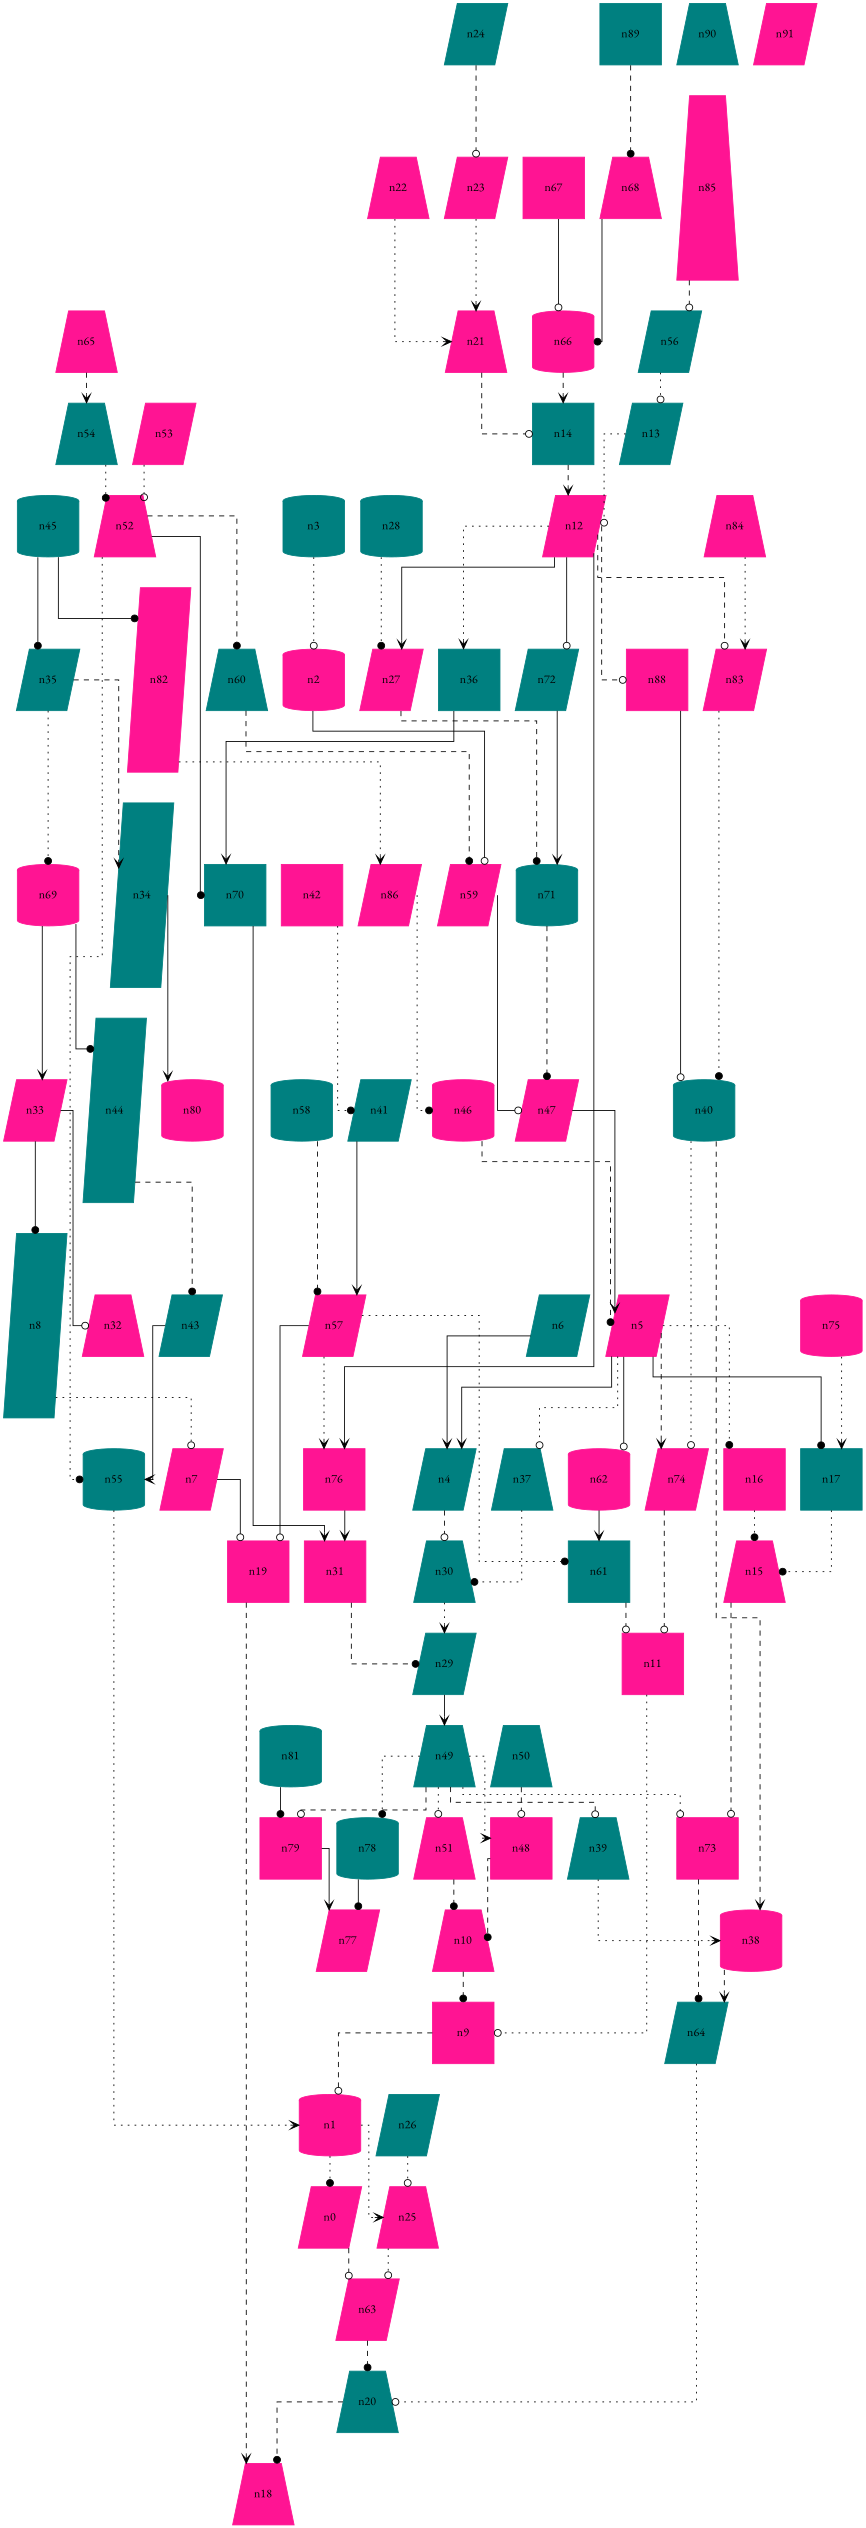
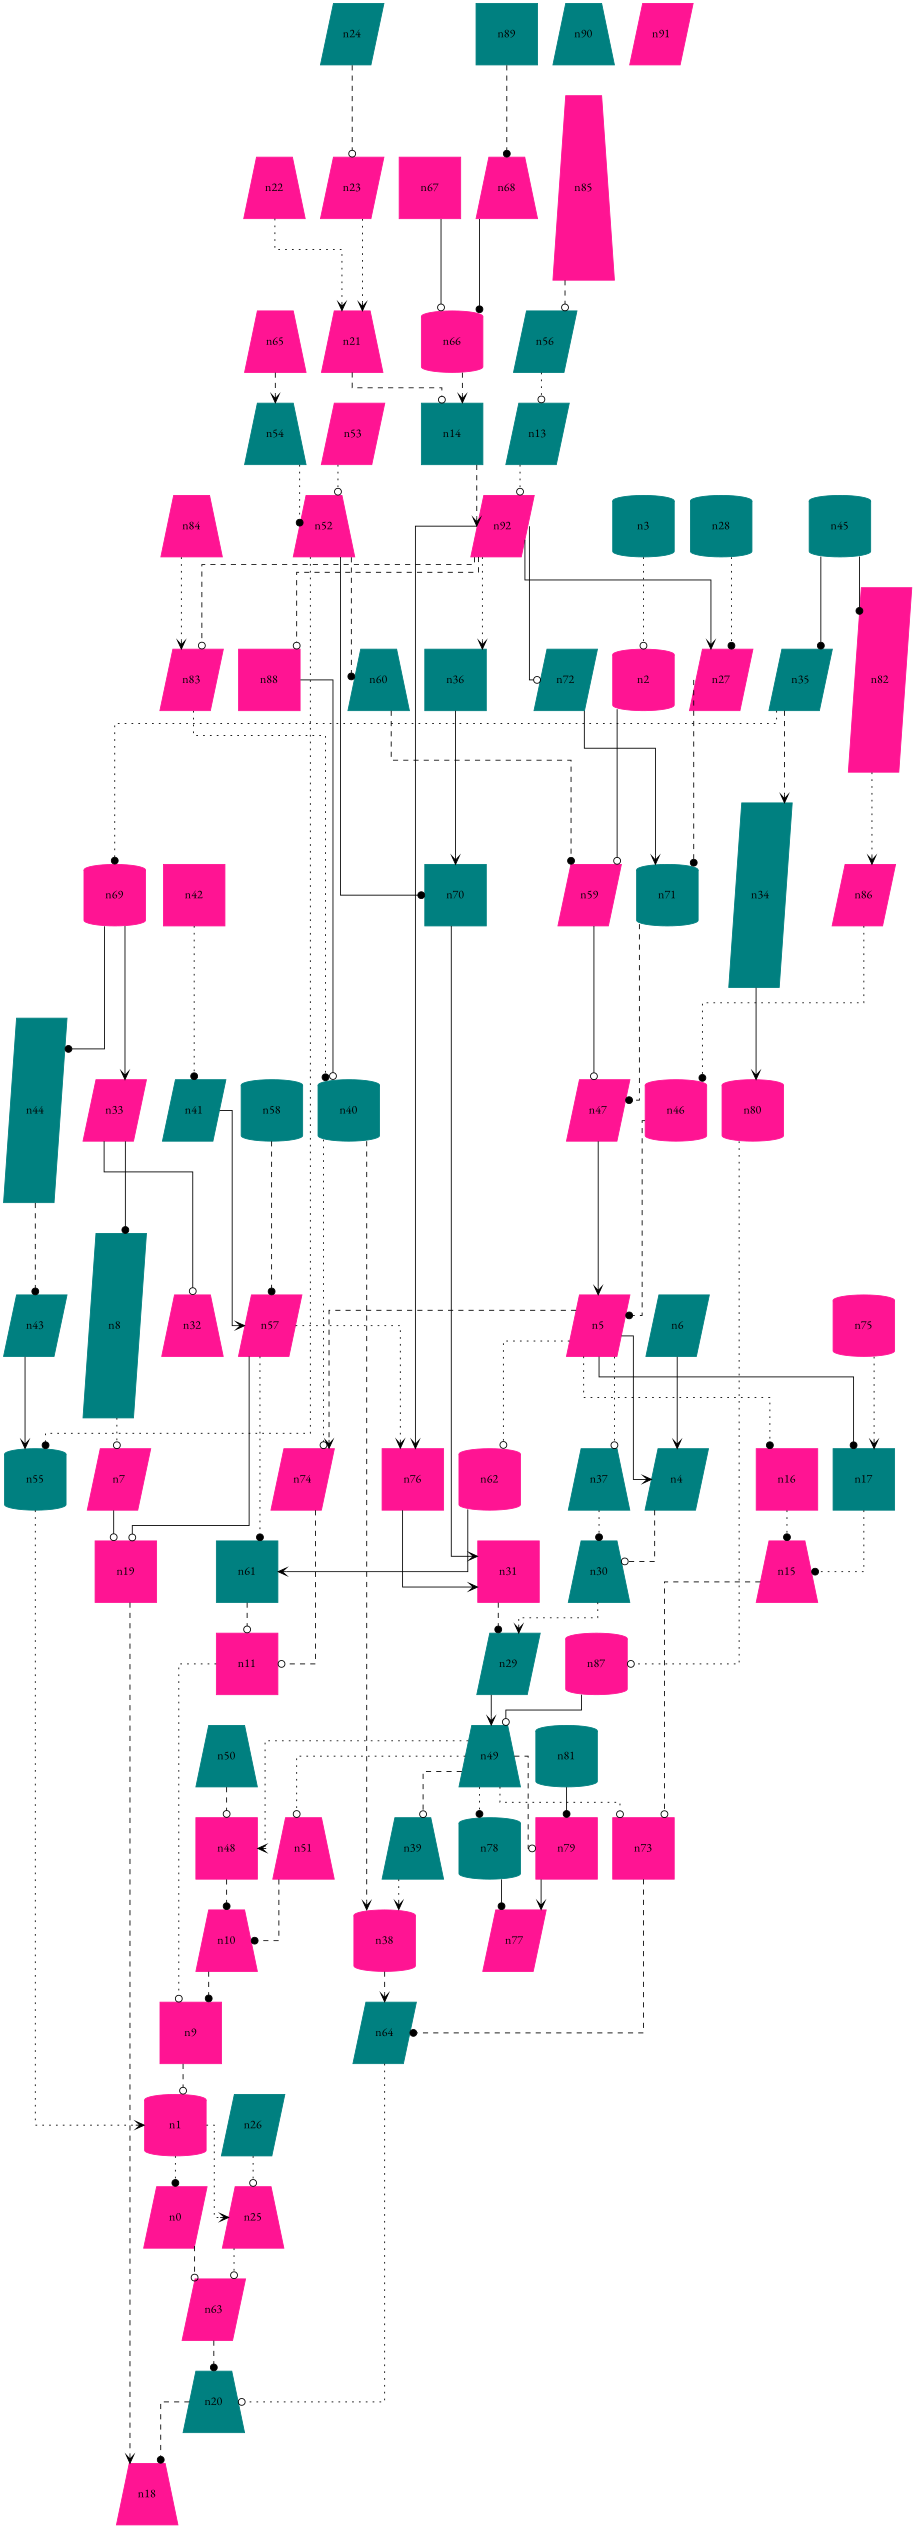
(574, 526) -> (503, 526)
(624, 1400) -> (503, 1358)
none -> (596, 1664)
